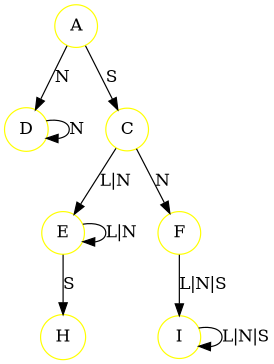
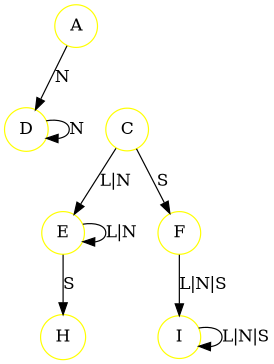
(99, 73) -> none
(163, 181) -> (163, 181)
